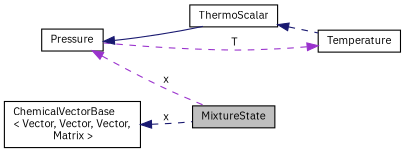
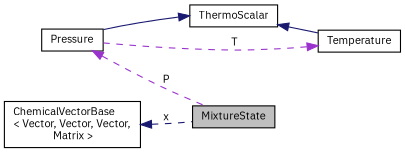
(303, 30) -> (303, 30)
(159, 34) -> (141, 23)
(165, 80) -> (165, 80)
